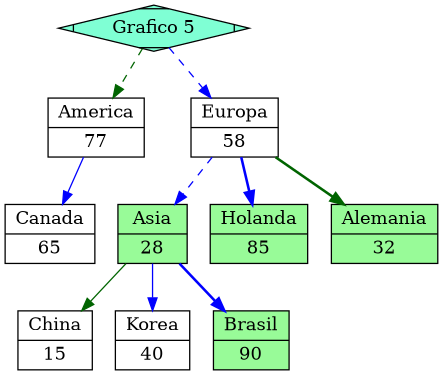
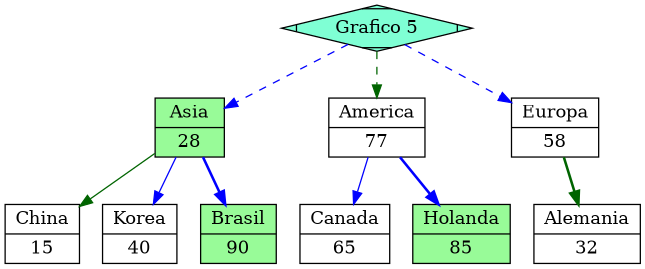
(245, 174) -> (415, 176)
(198, 176) -> (292, 73)
(385, 234) -> (587, 234)
